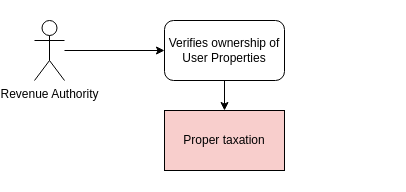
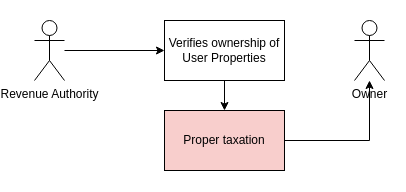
(225, 51) -> (225, 51)
none -> (370, 51)
none -> (354, 141)
